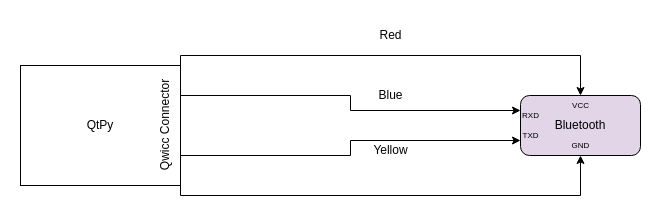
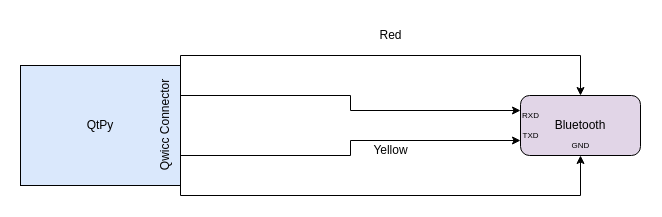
(391, 96) -> none
(581, 106) -> none
(101, 126) -> (101, 126)
